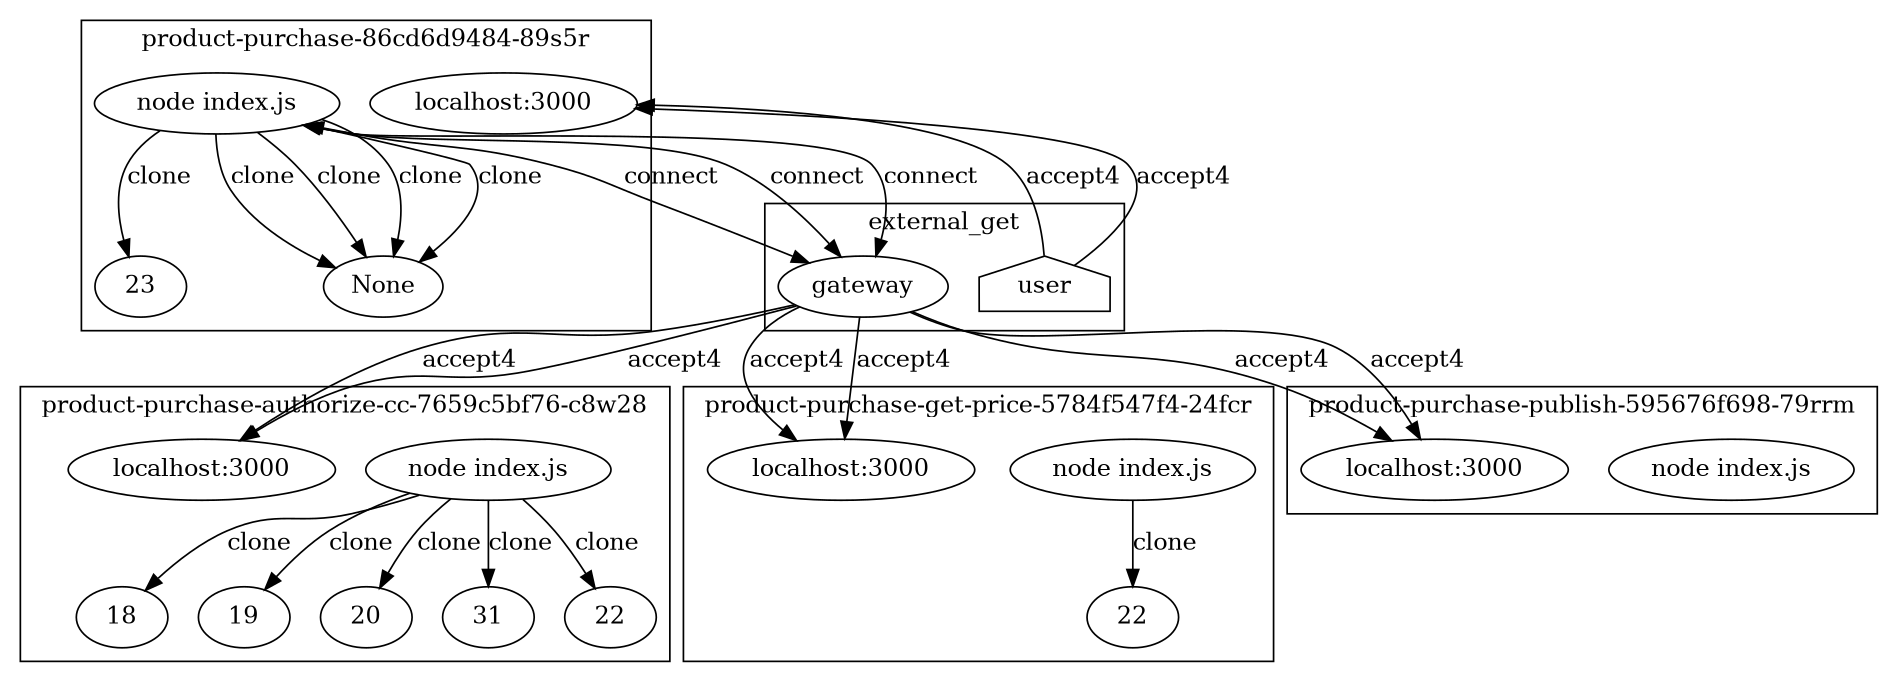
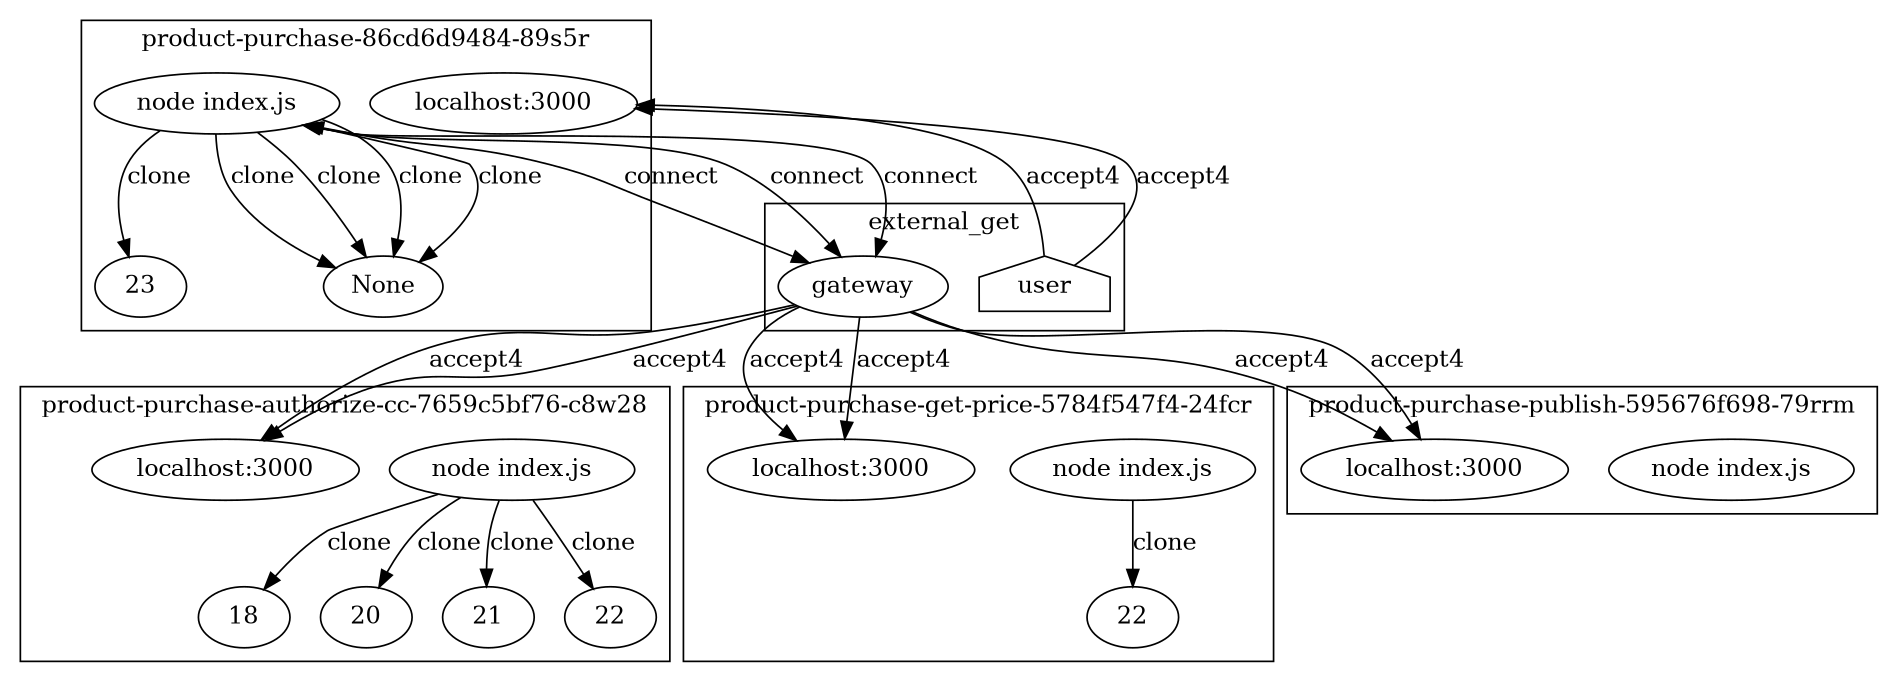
(244, 617) -> none
(488, 617) -> (488, 617)
